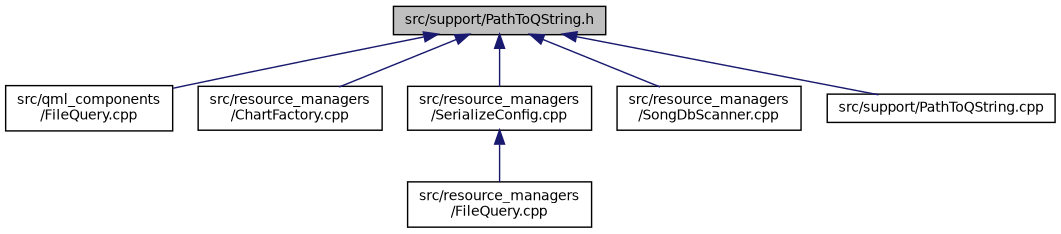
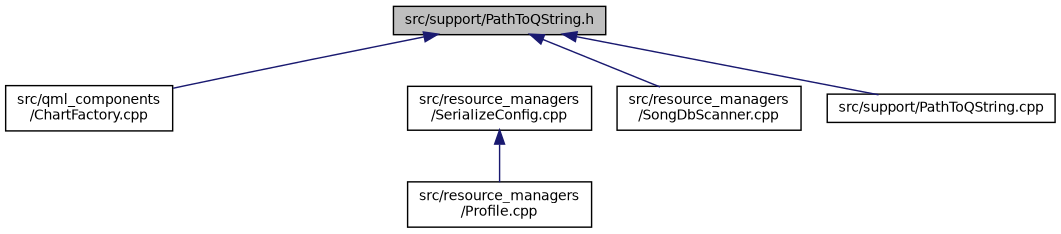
(500, 68) -> none
(89, 108) -> (89, 108)
(290, 108) -> none
(500, 205) -> (500, 205)
